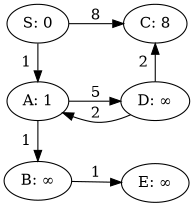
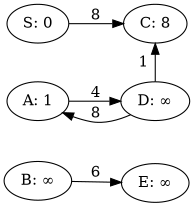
(38, 57) -> none
(144, 62) -> (144, 62)
(96, 93) -> (96, 93)
(96, 114) -> (96, 114)
(38, 136) -> none
(96, 173) -> (96, 173)
